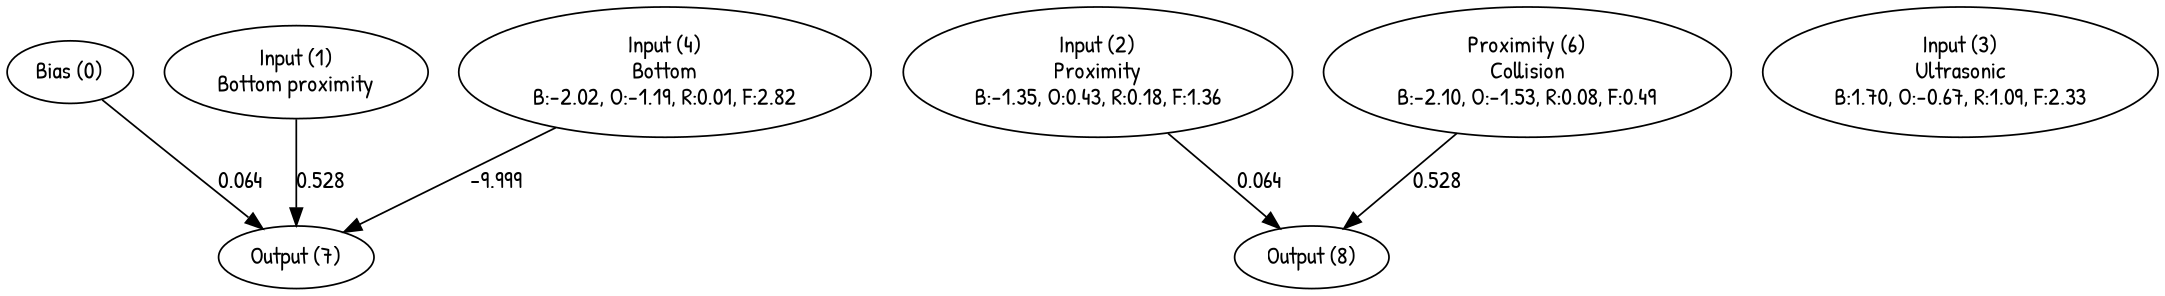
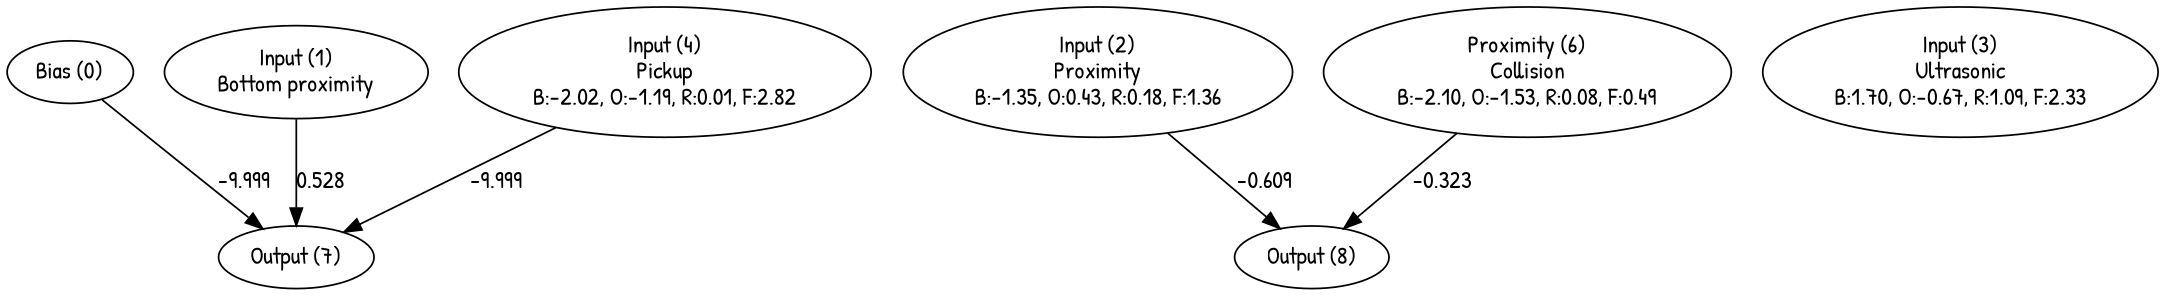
(665, 72) -> (665, 72)
(241, 182) -> (245, 182)
(1260, 182) -> (1265, 182)
(1437, 182) -> (1442, 182)
